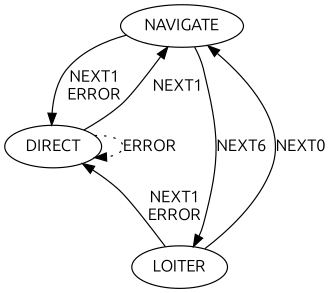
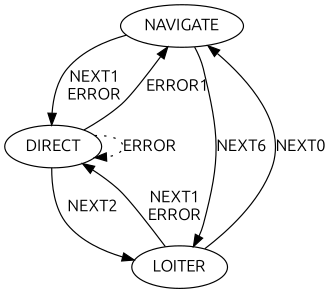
(178, 86) -> (178, 86)
none -> (69, 226)
